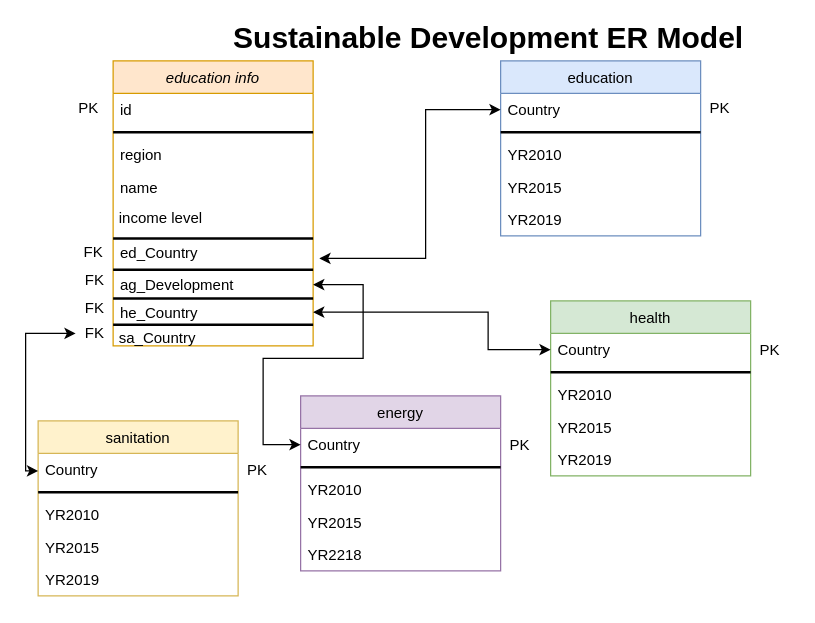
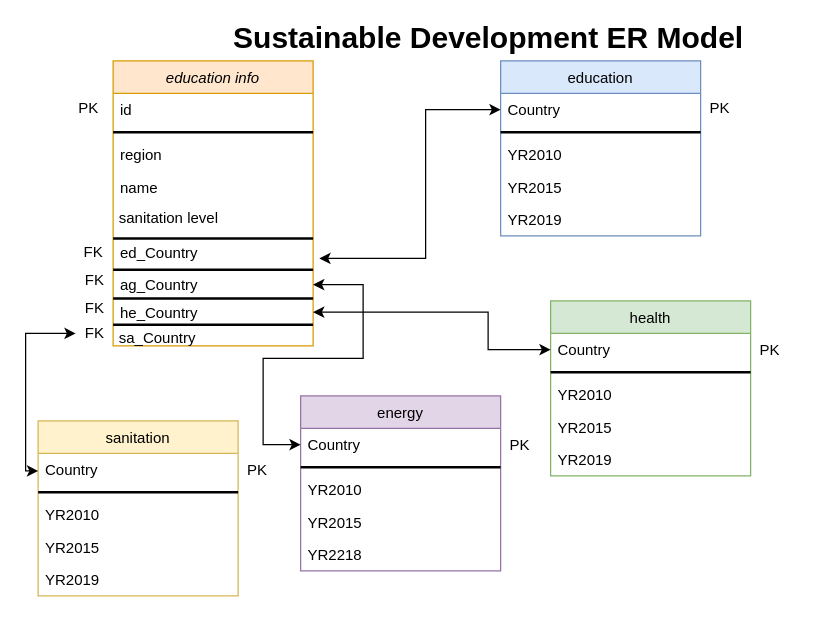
(161, 218) -> (176, 218)
(177, 285) -> (162, 285)
